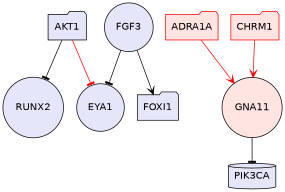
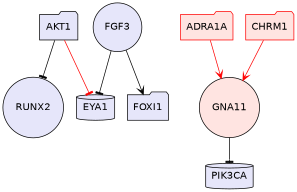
(101, 108) -> (96, 108)
